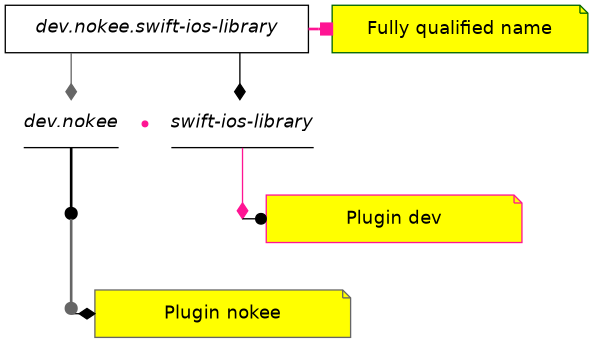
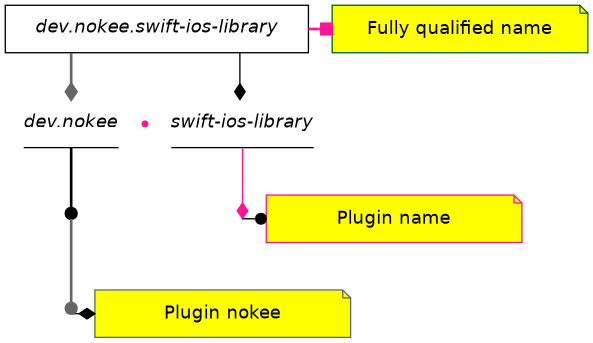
(71, 68) -> (71, 68)
(394, 219) -> (394, 219)
